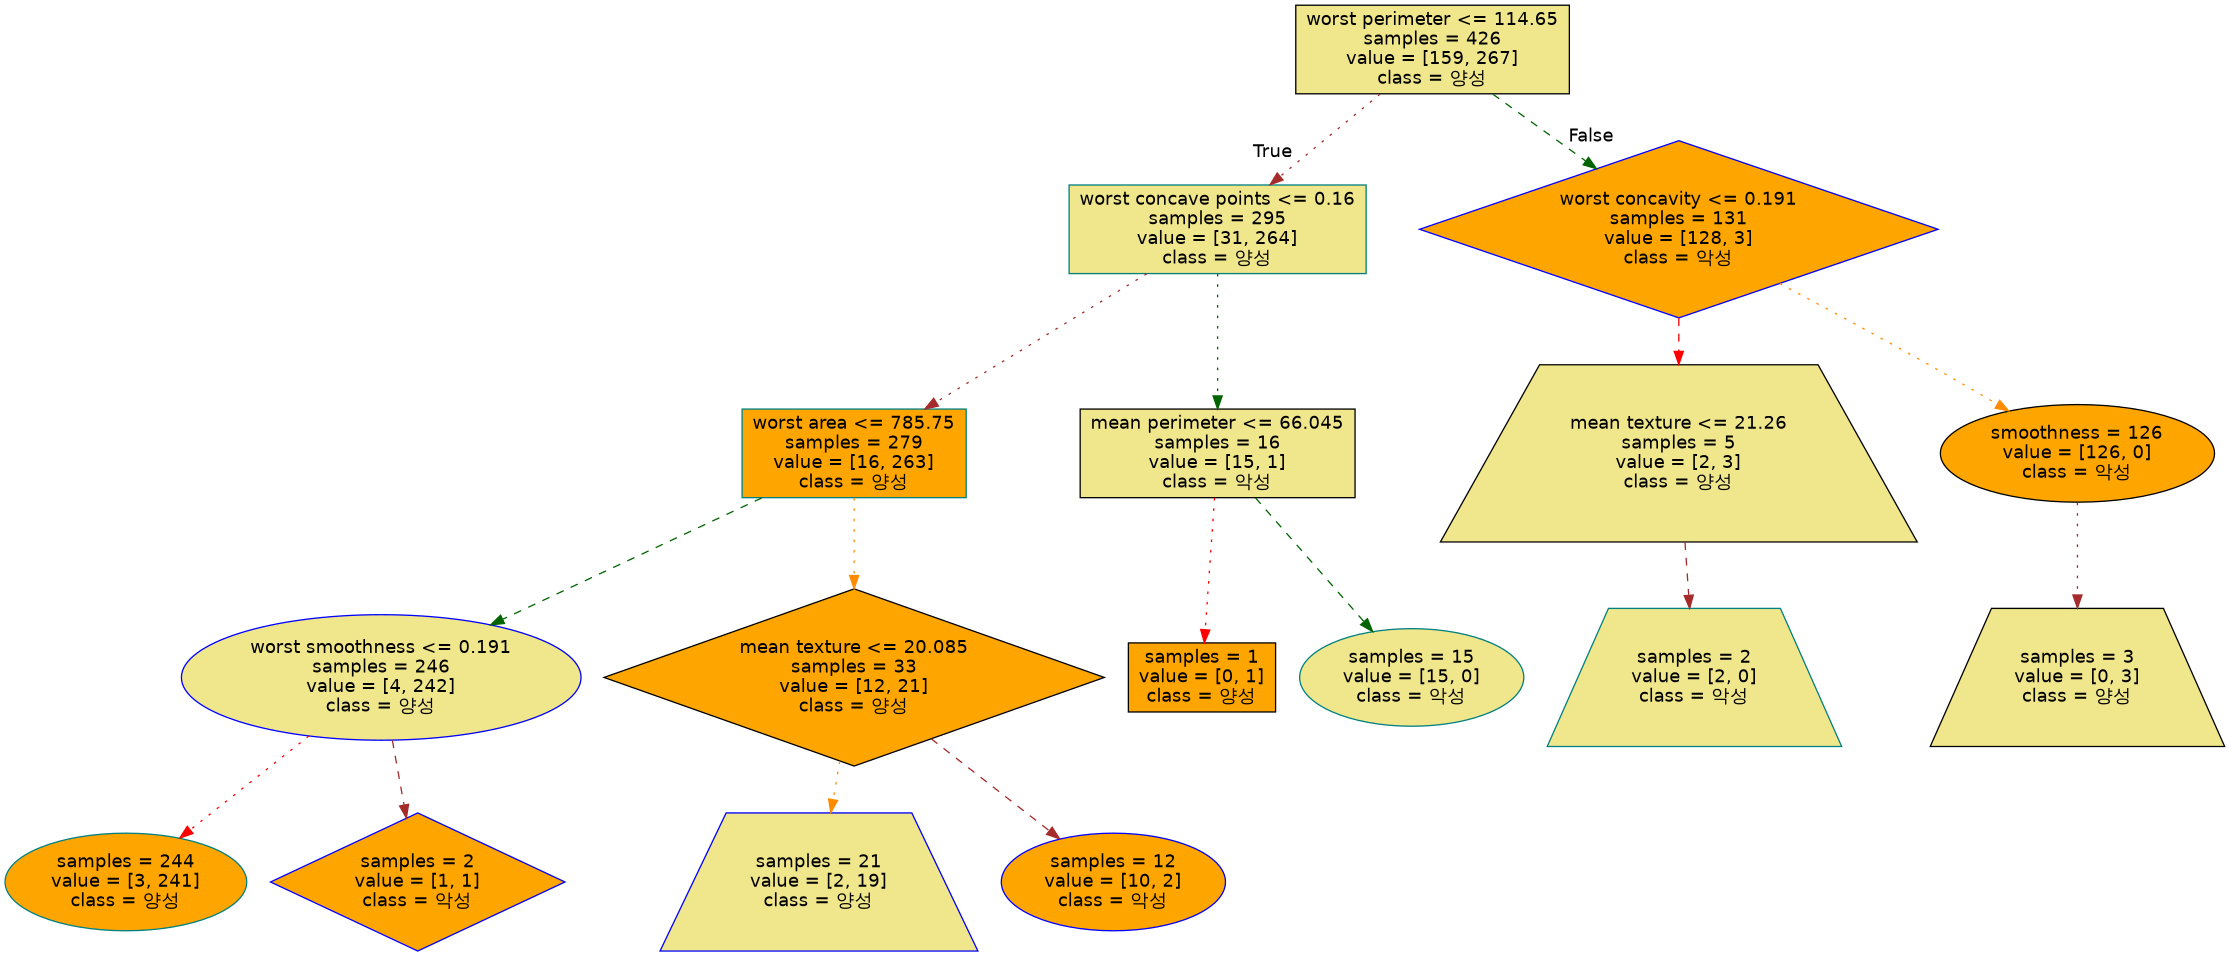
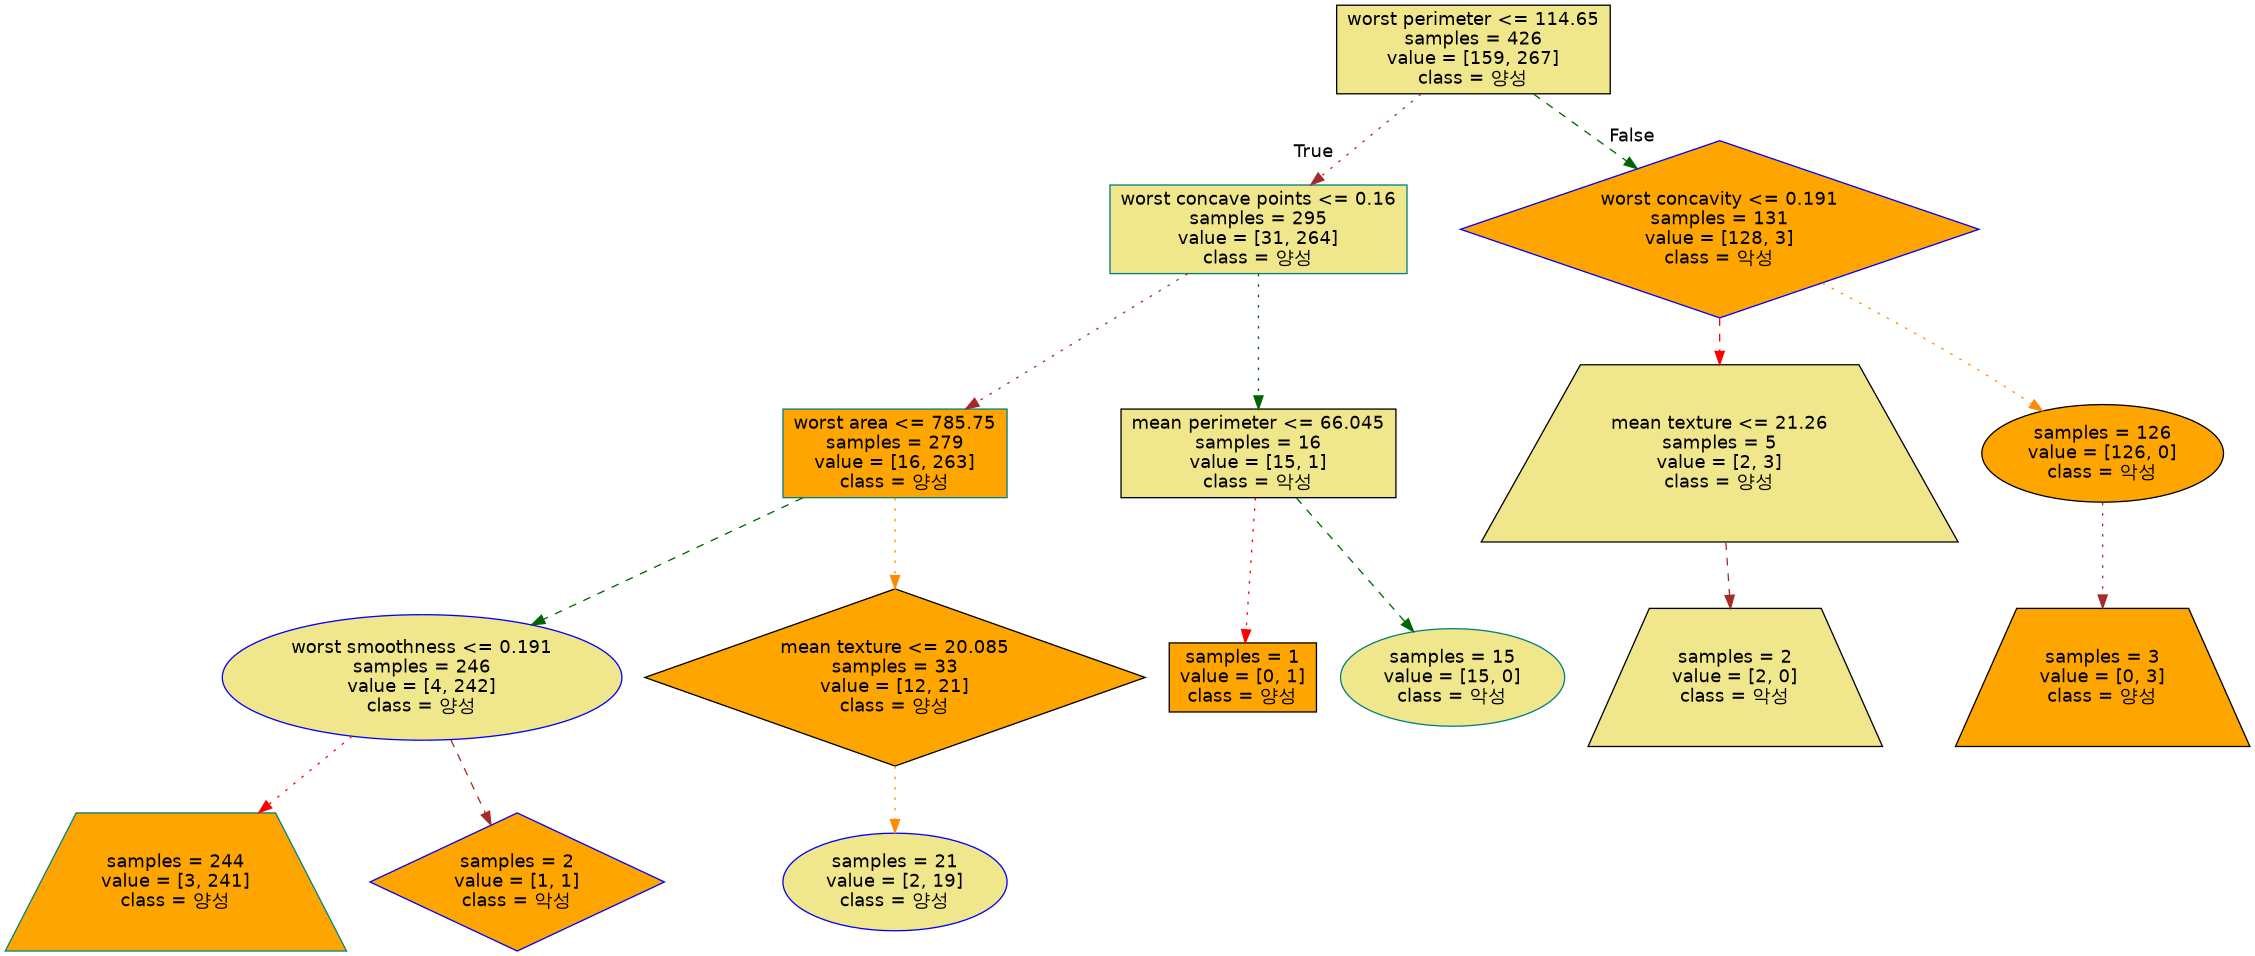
(2077, 453) -> (2103, 453)
(1694, 677) -> (1735, 677)
(2077, 677) -> (2103, 677)
(126, 882) -> (176, 882)
(819, 882) -> (895, 882)
(1113, 882) -> none
